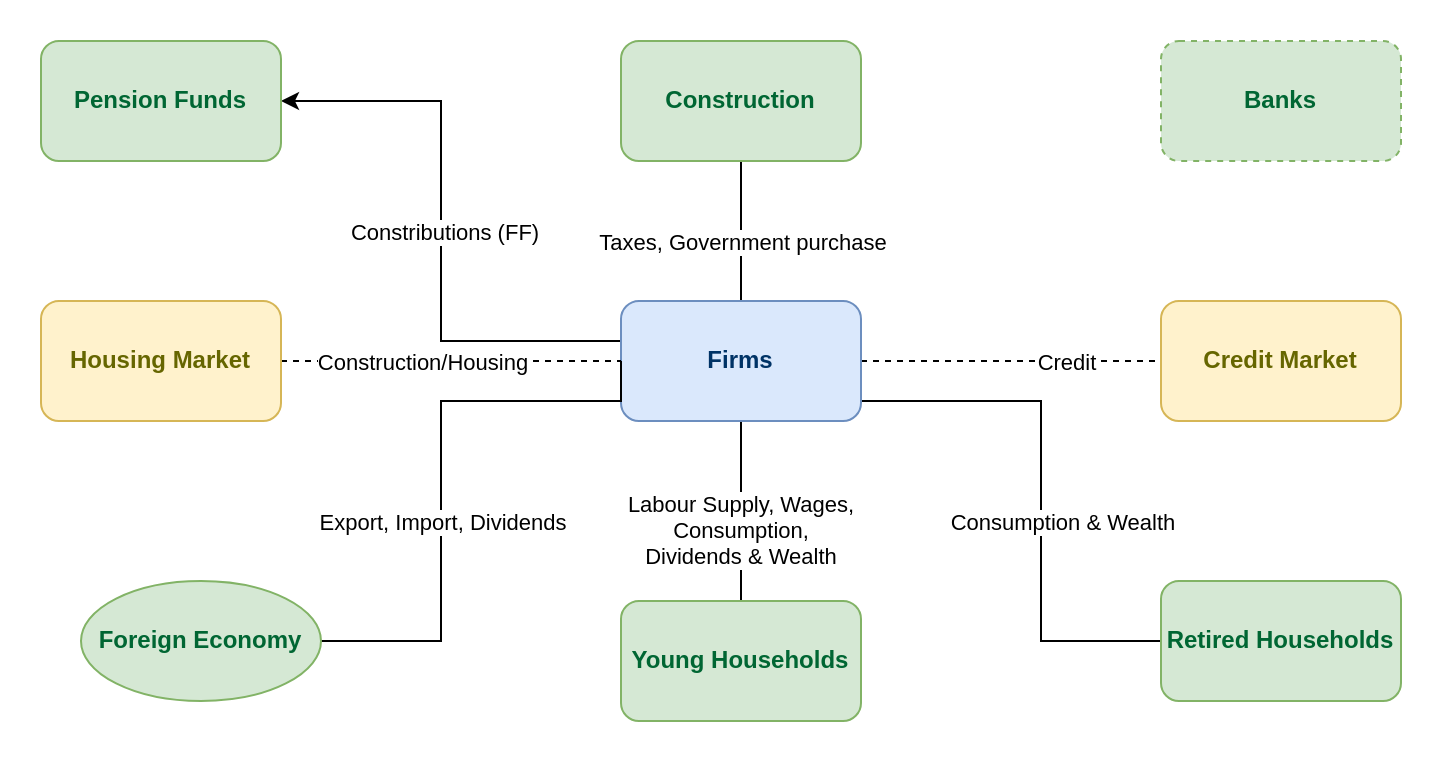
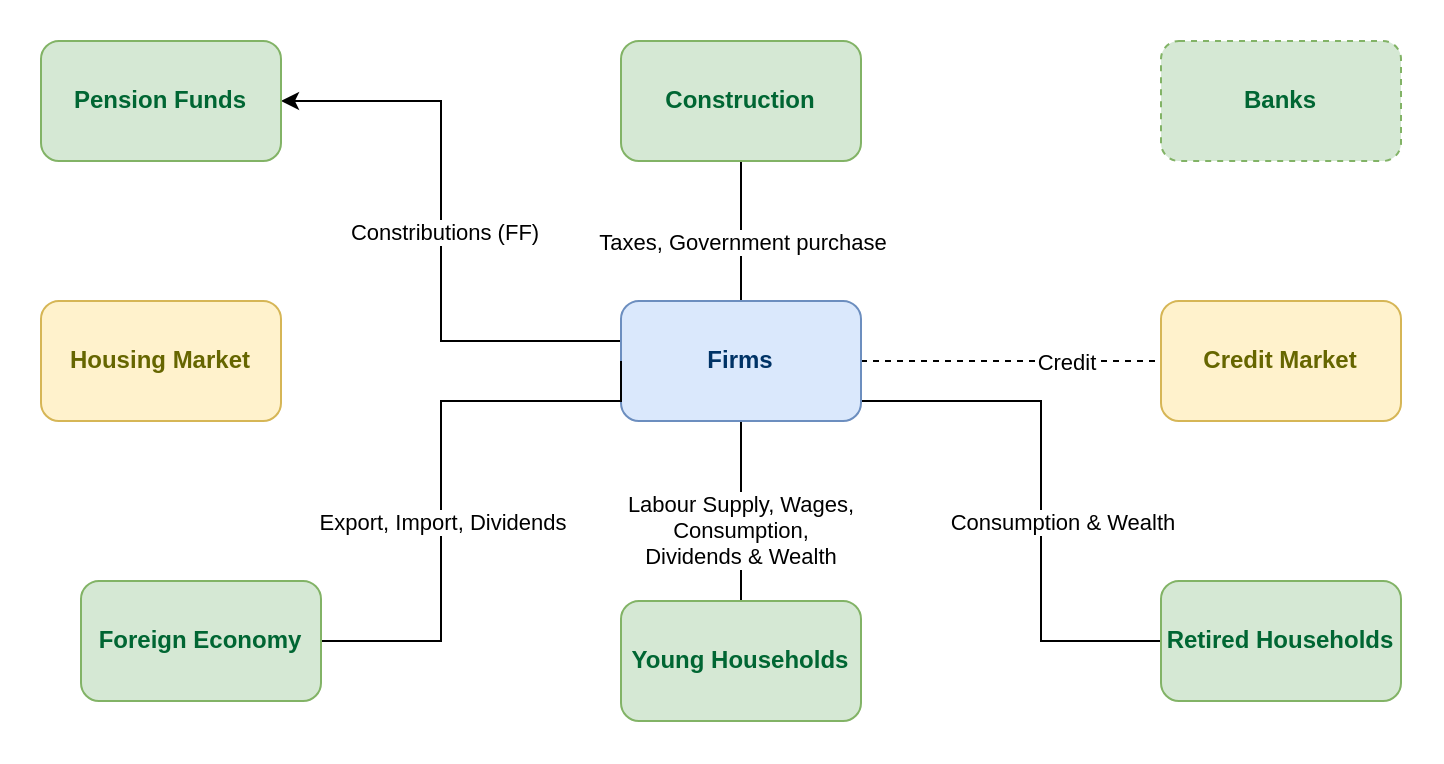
(475, 361) -> none
(201, 641) -> (201, 641)
